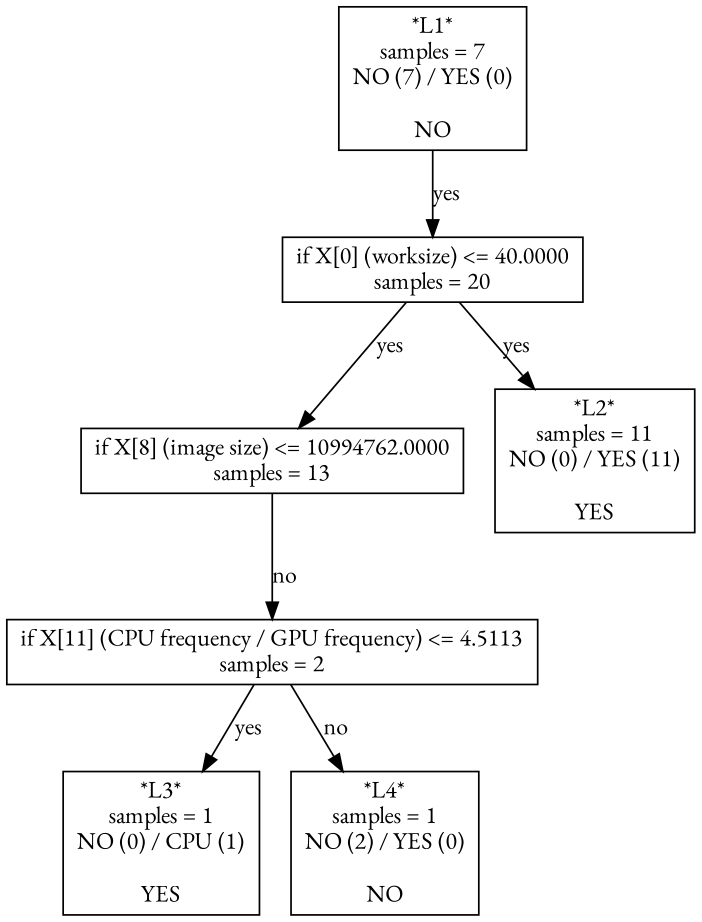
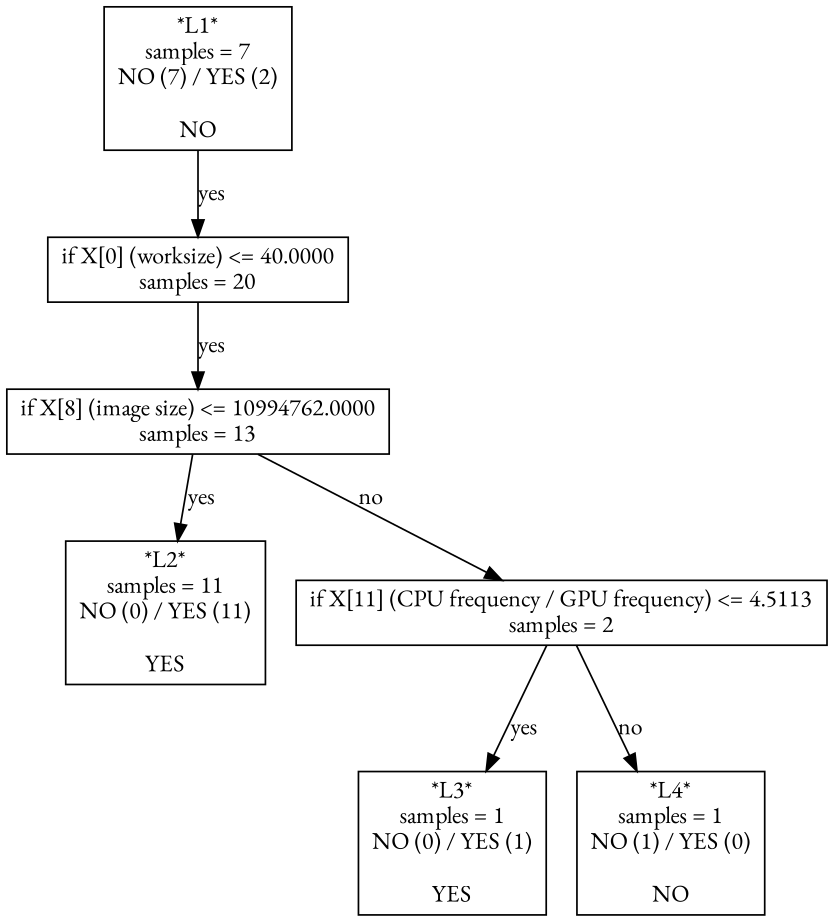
(433, 79) -> (198, 79)
(491, 339) -> (187, 489)
(161, 843) -> (452, 843)
(385, 843) -> (671, 843)
